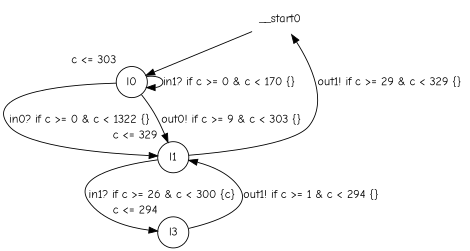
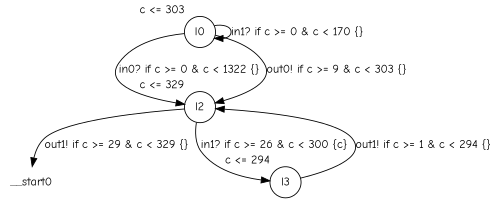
(203, 52) -> none
(173, 157) -> (200, 107)
